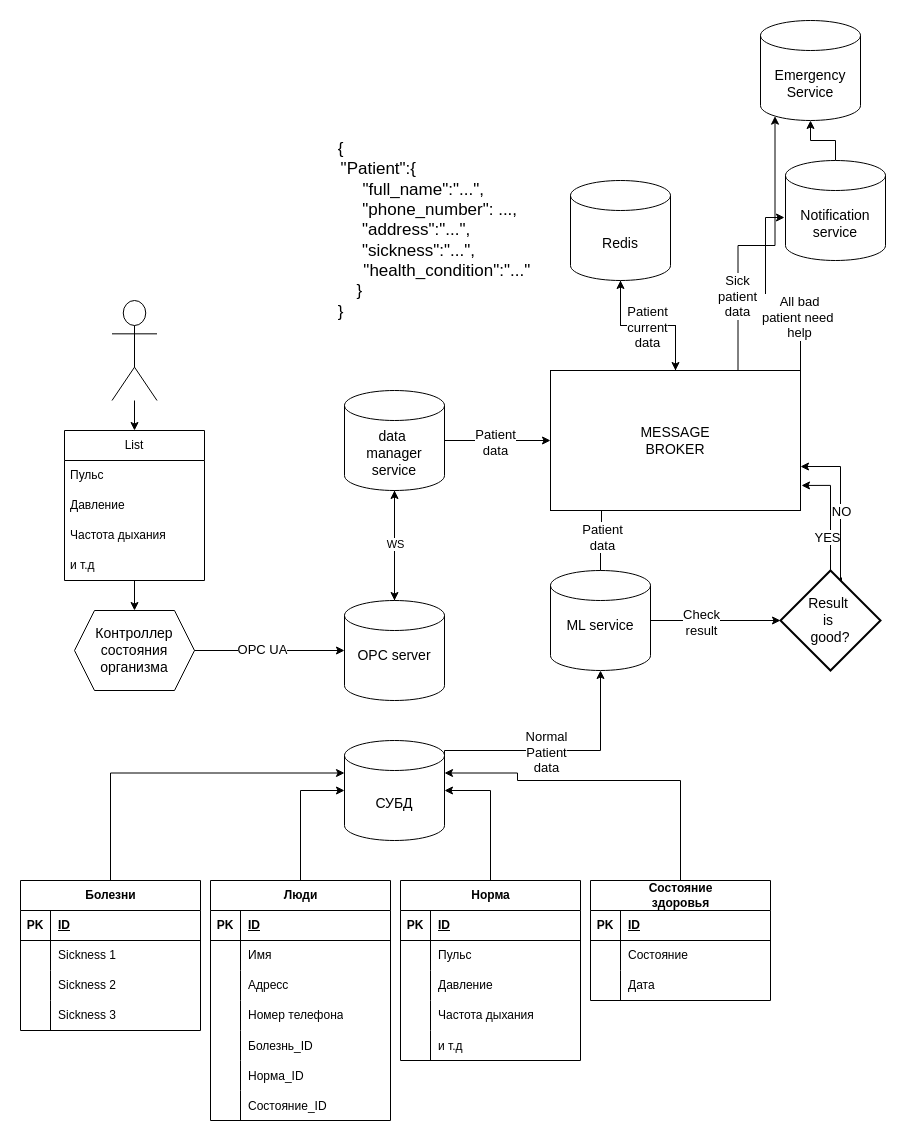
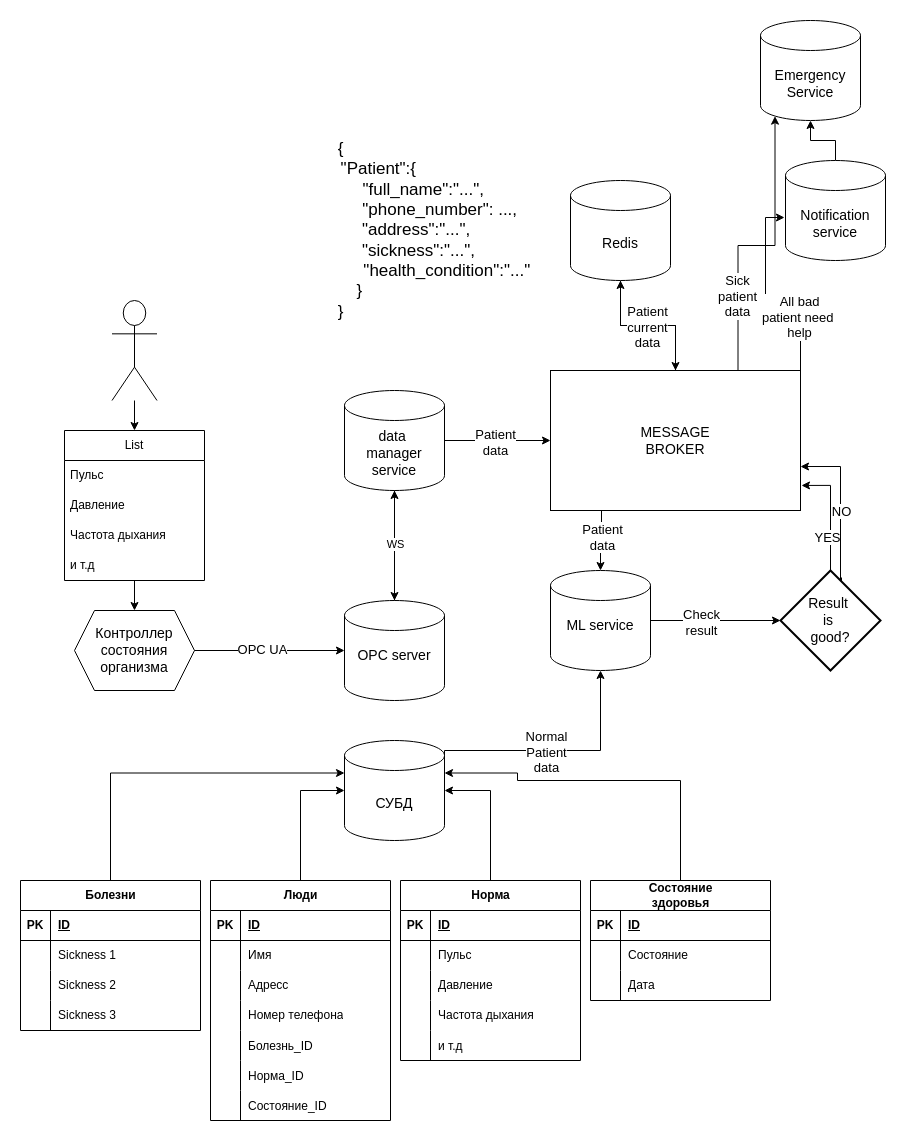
(601, 565) -> (601, 562)
